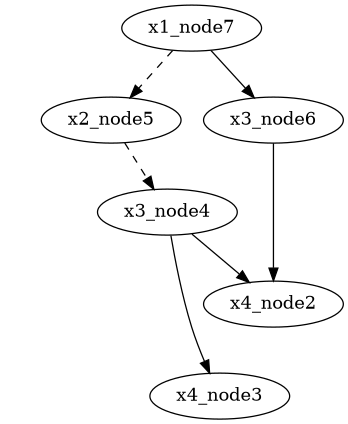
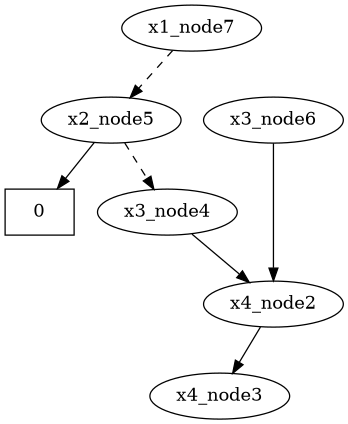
(228, 69) -> none
none -> (40, 212)
(184, 299) -> (250, 345)
